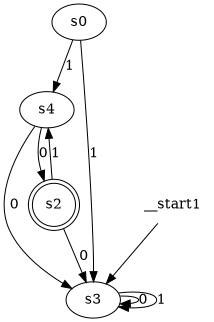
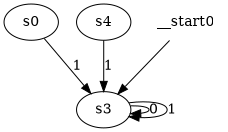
(65, 61) -> none
(15, 205) -> (109, 66)
(54, 205) -> none
(173, 205) -> (186, 22)
